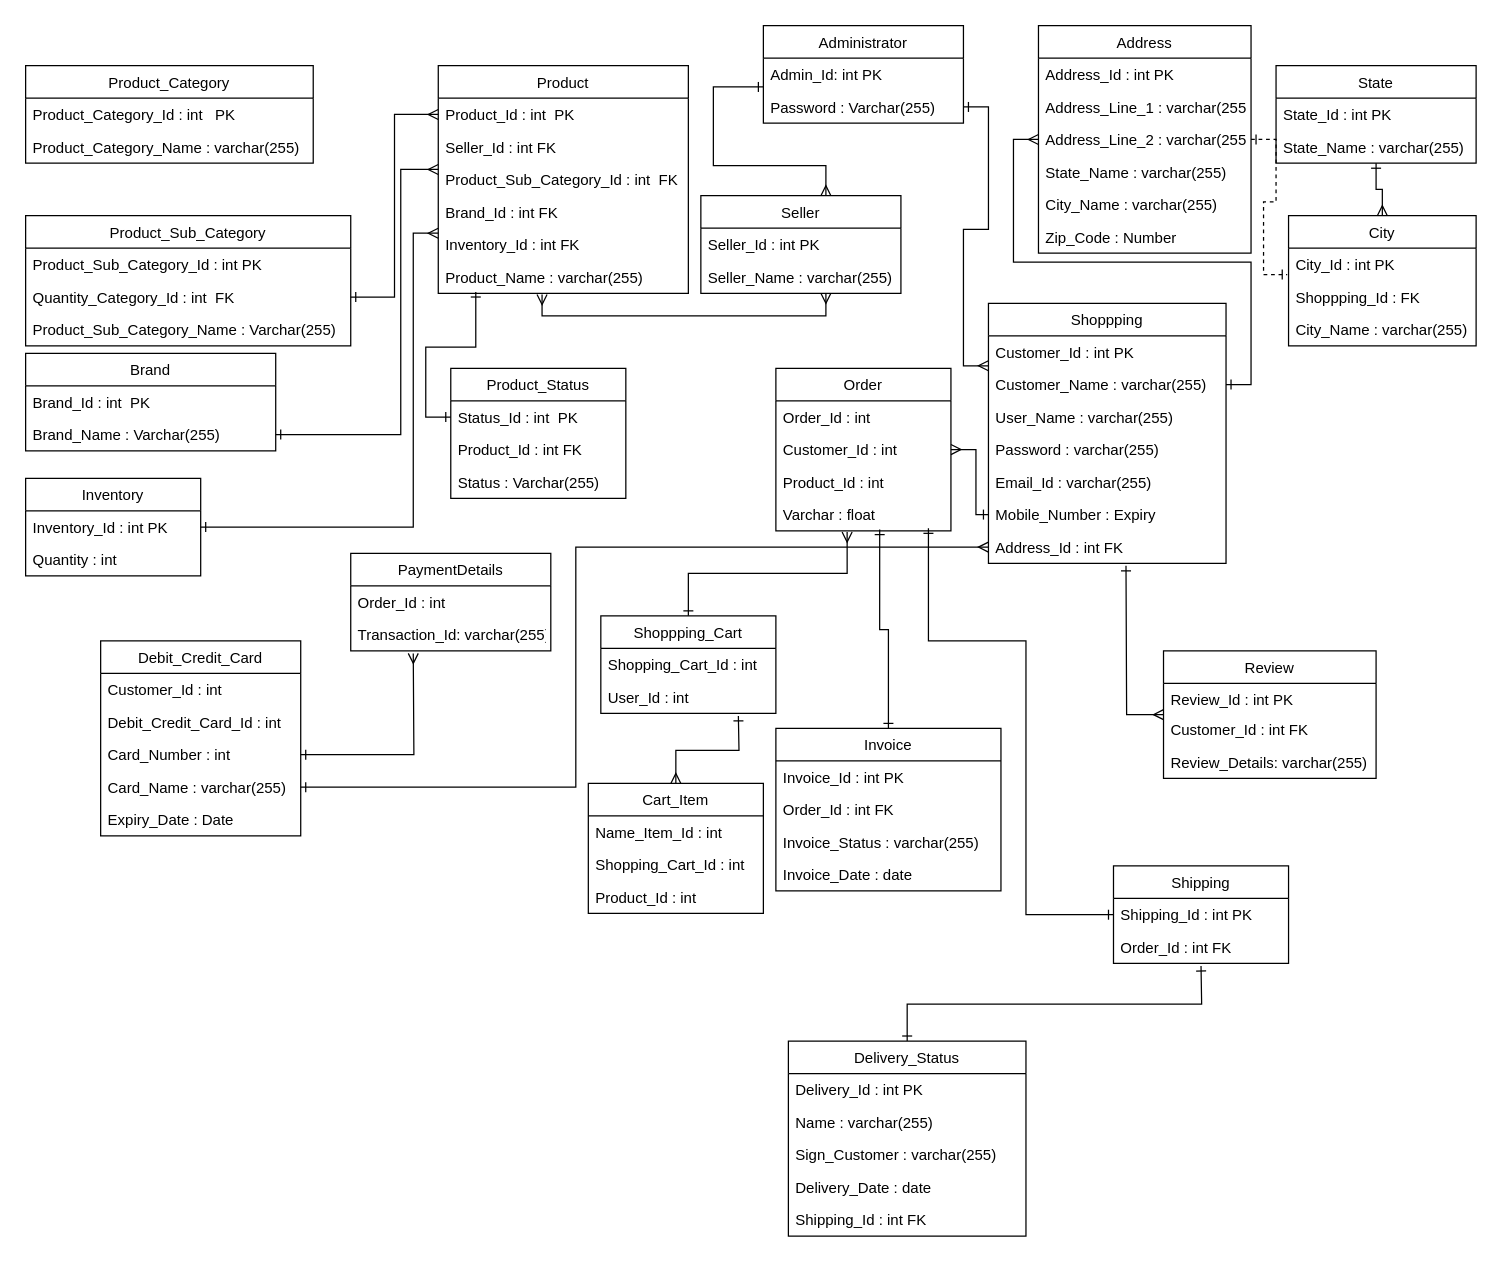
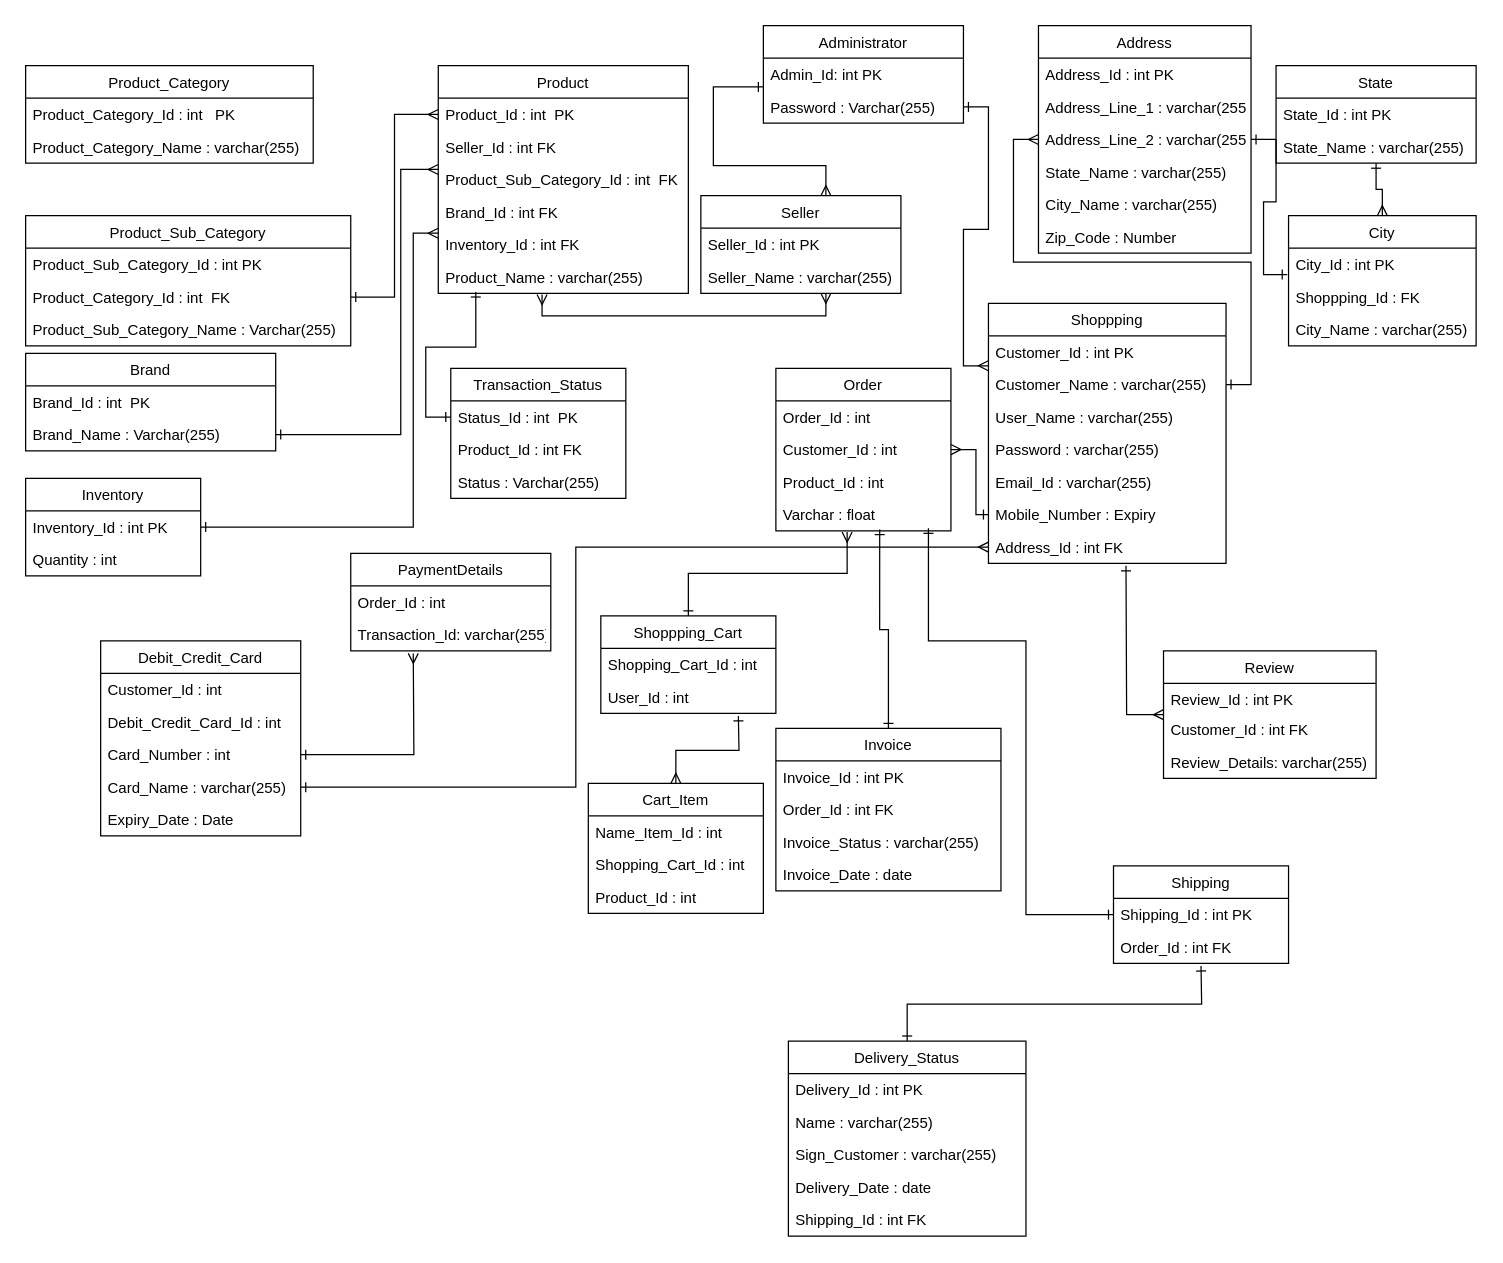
(1263, 223) -> (1263, 223)
(147, 298) -> (145, 298)
(538, 385) -> (538, 385)
